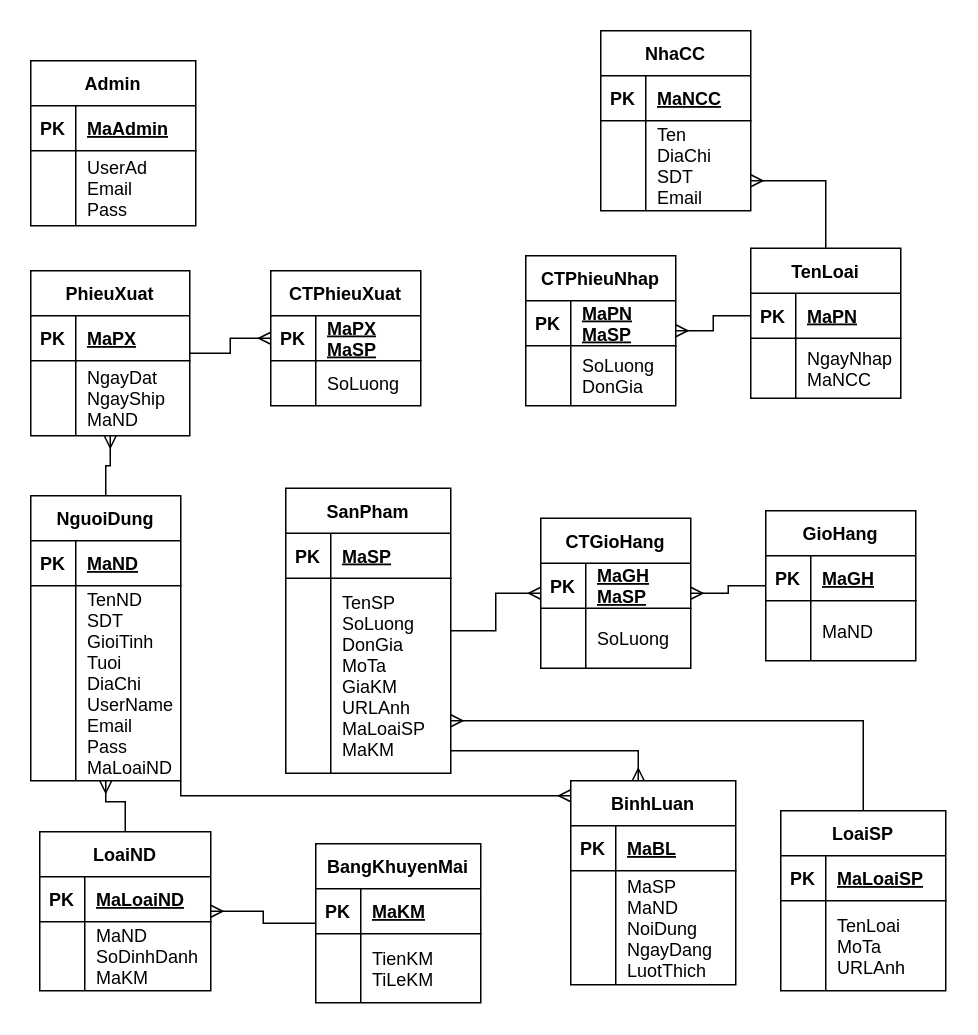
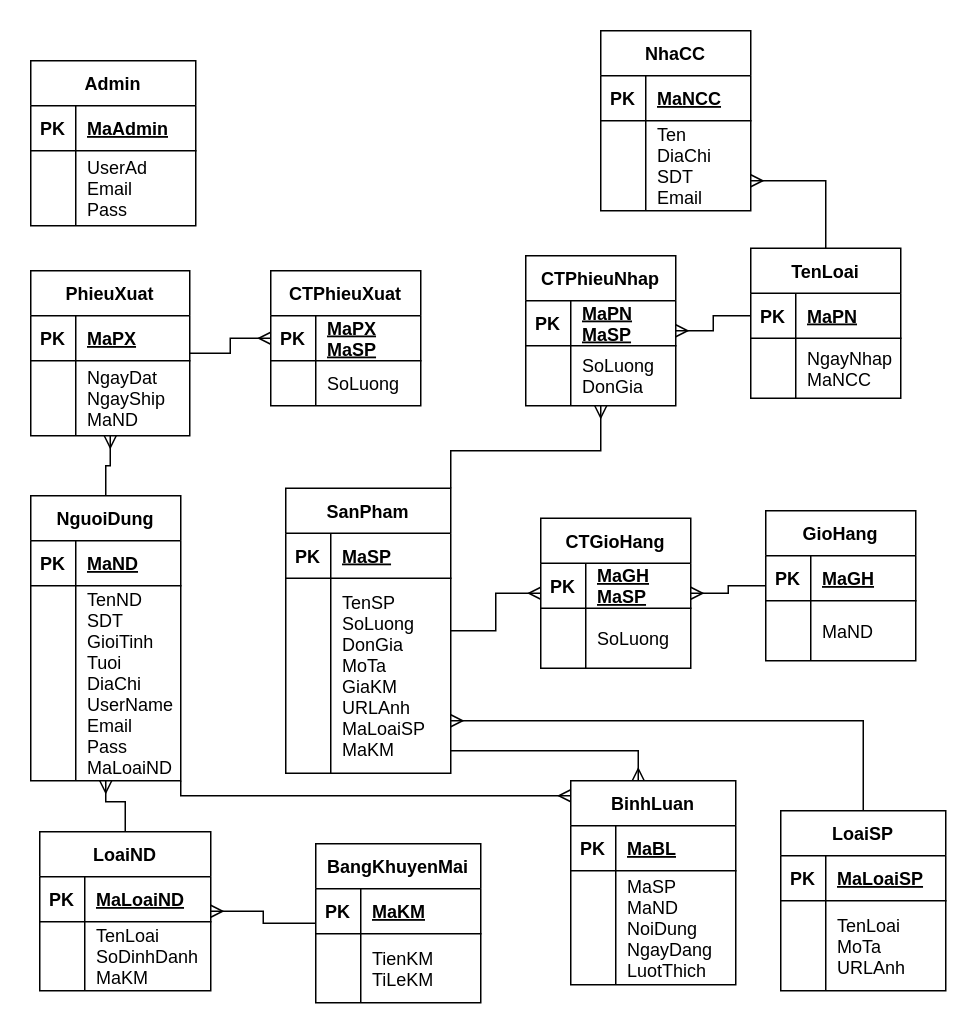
none -> (529, 451)
(116, 936) -> (129, 936)
